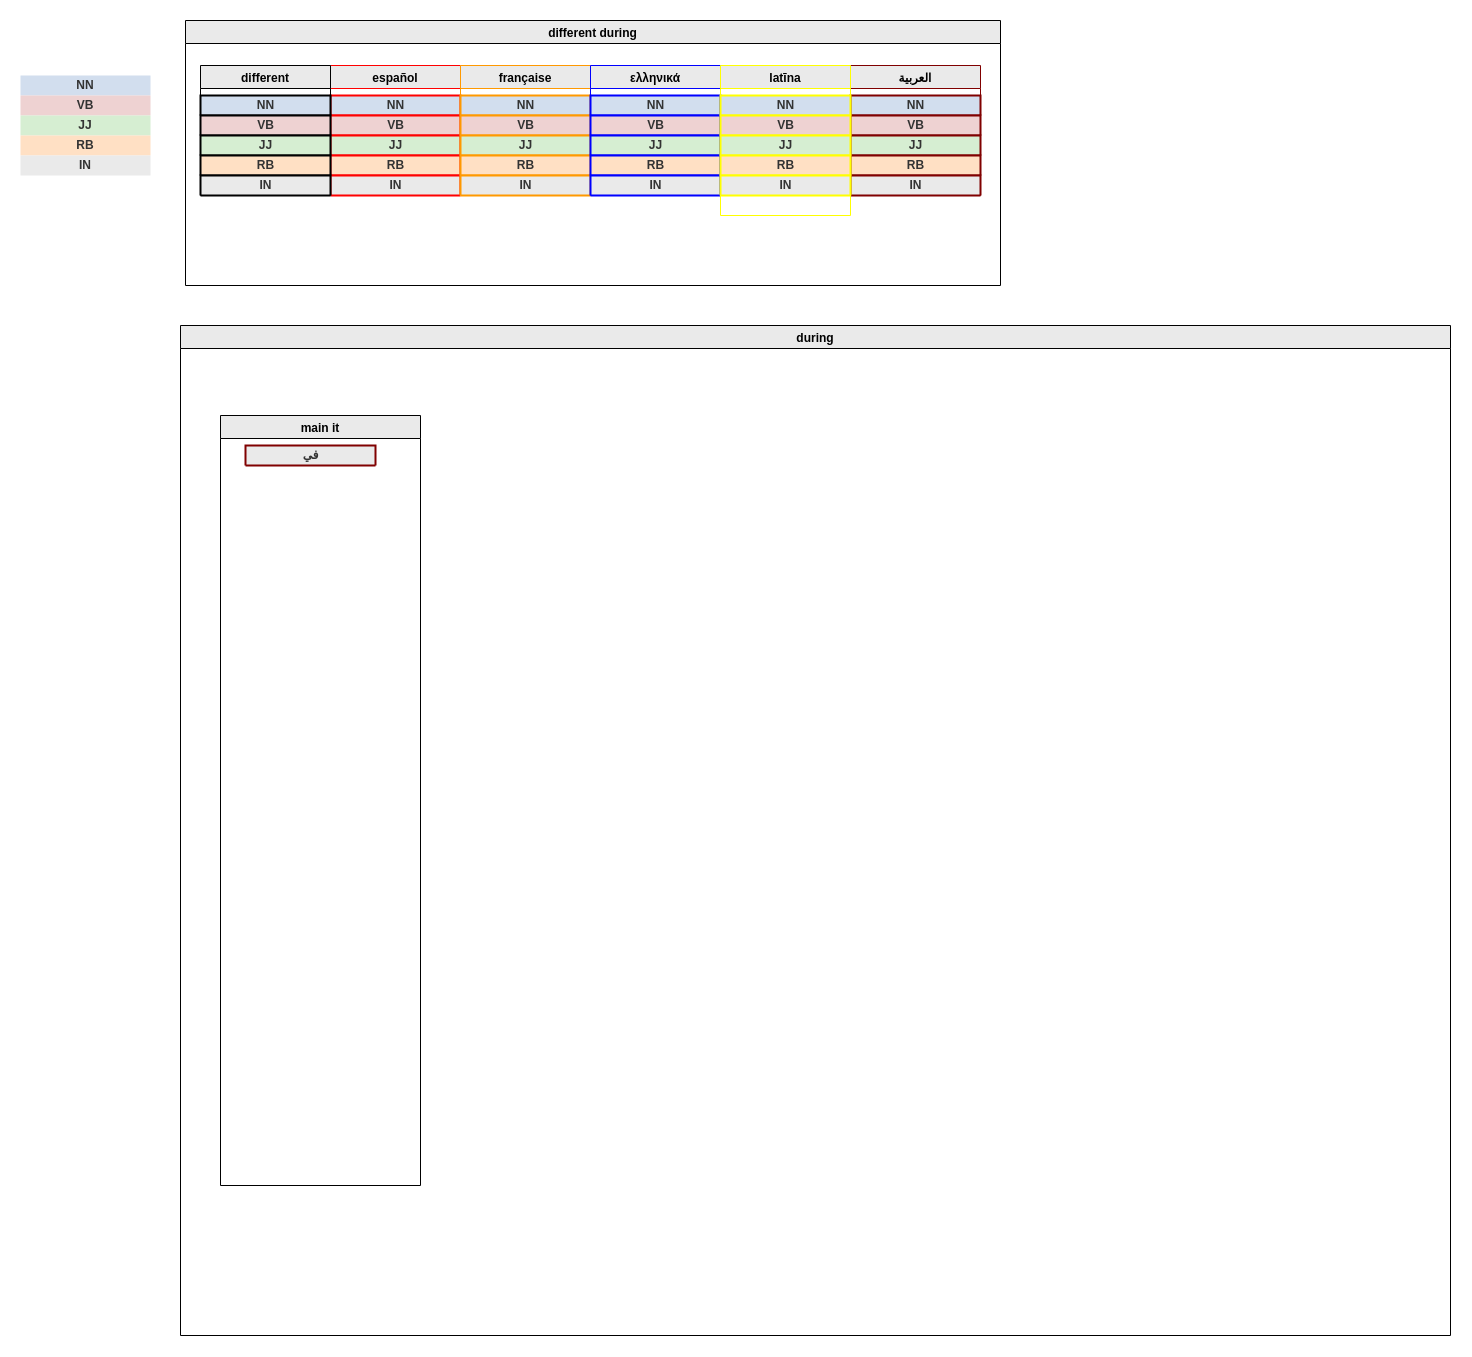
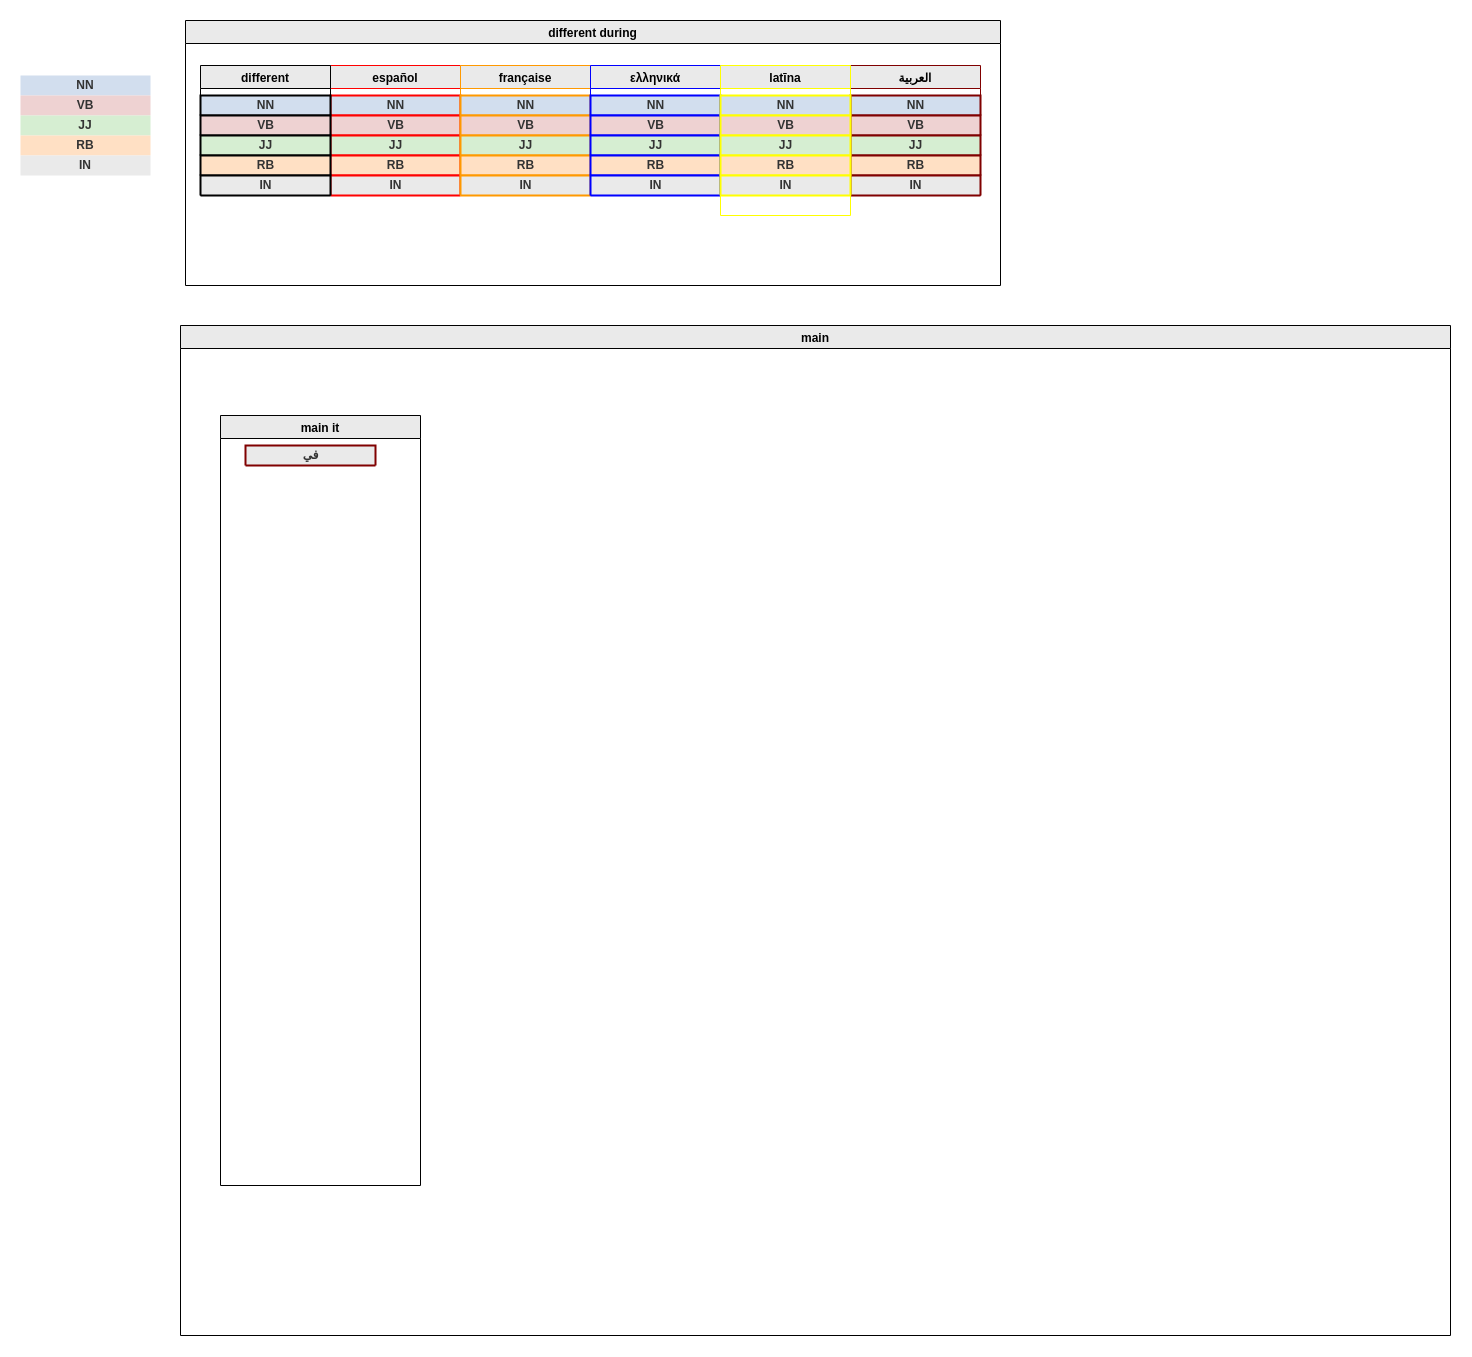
(815, 338) -> (815, 338)
